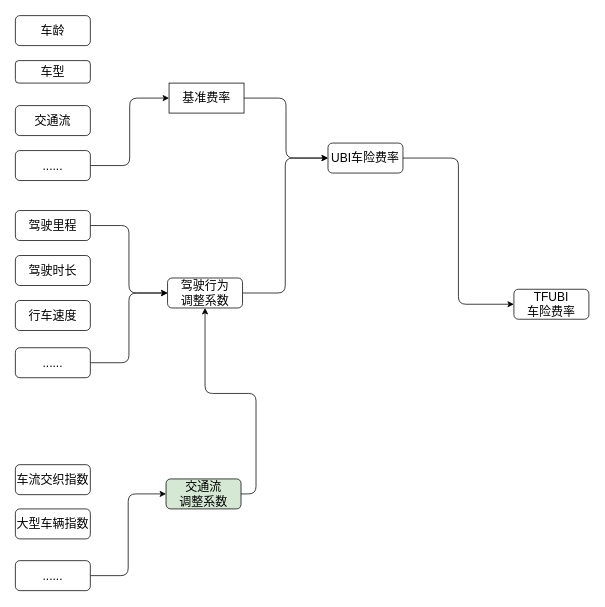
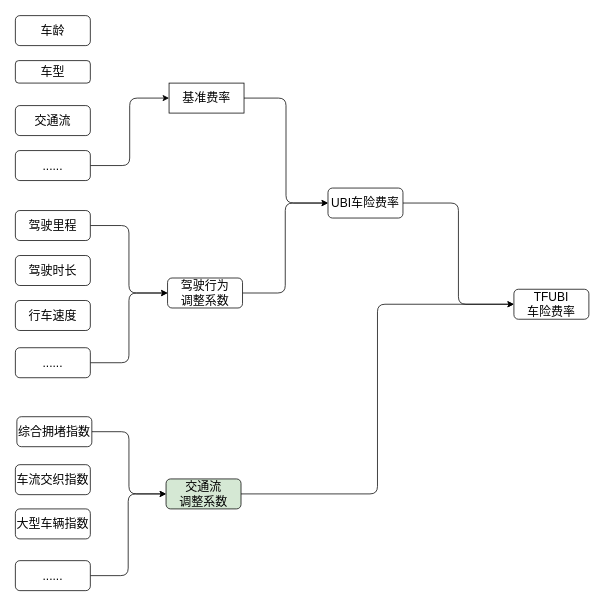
(366, 158) -> (366, 203)
(231, 393) -> (378, 421)
none -> (54, 432)
none -> (129, 445)
